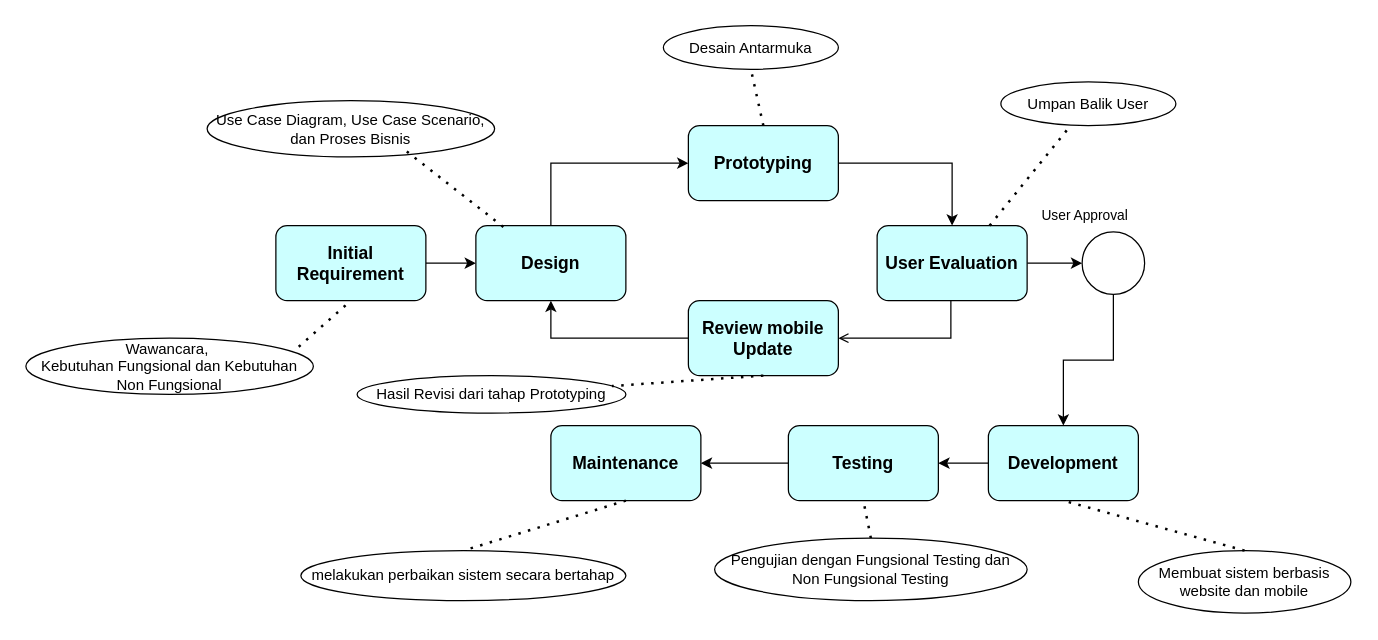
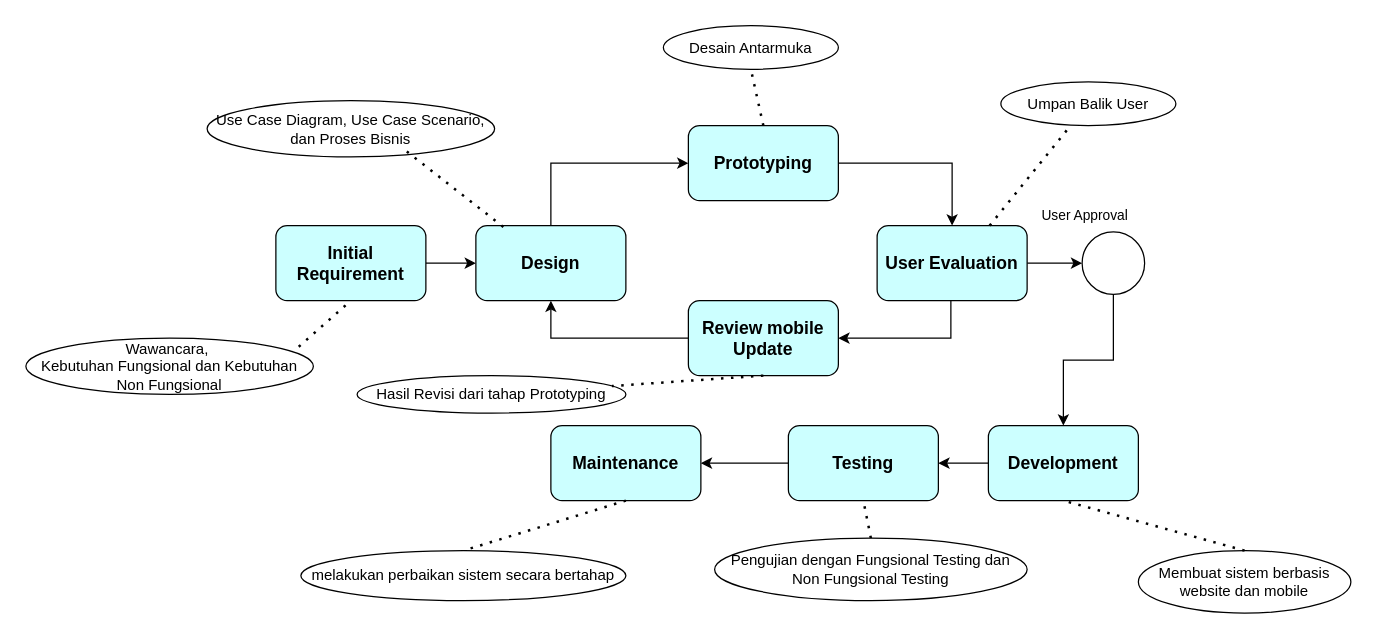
(846, 338) -> (848, 338)
